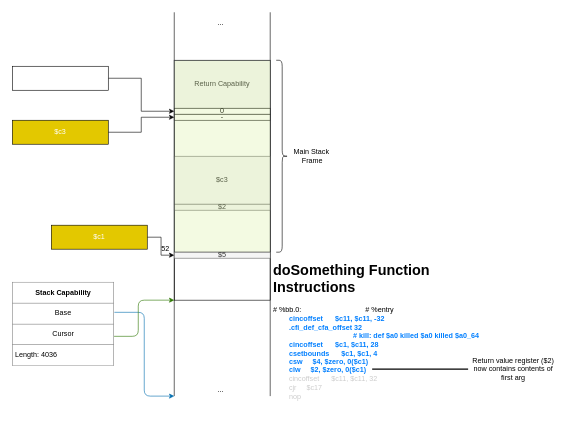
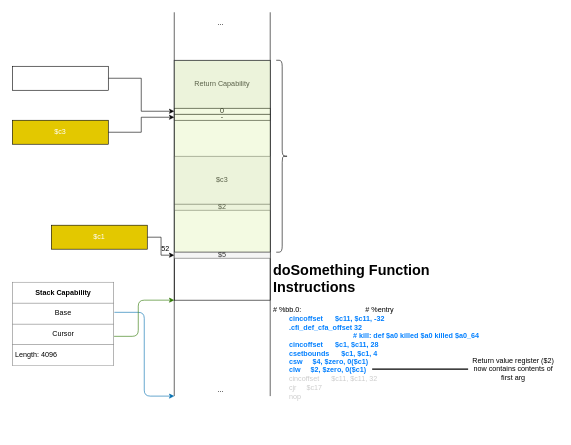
(312, 156) -> none
(41, 300) -> (41, 300)
